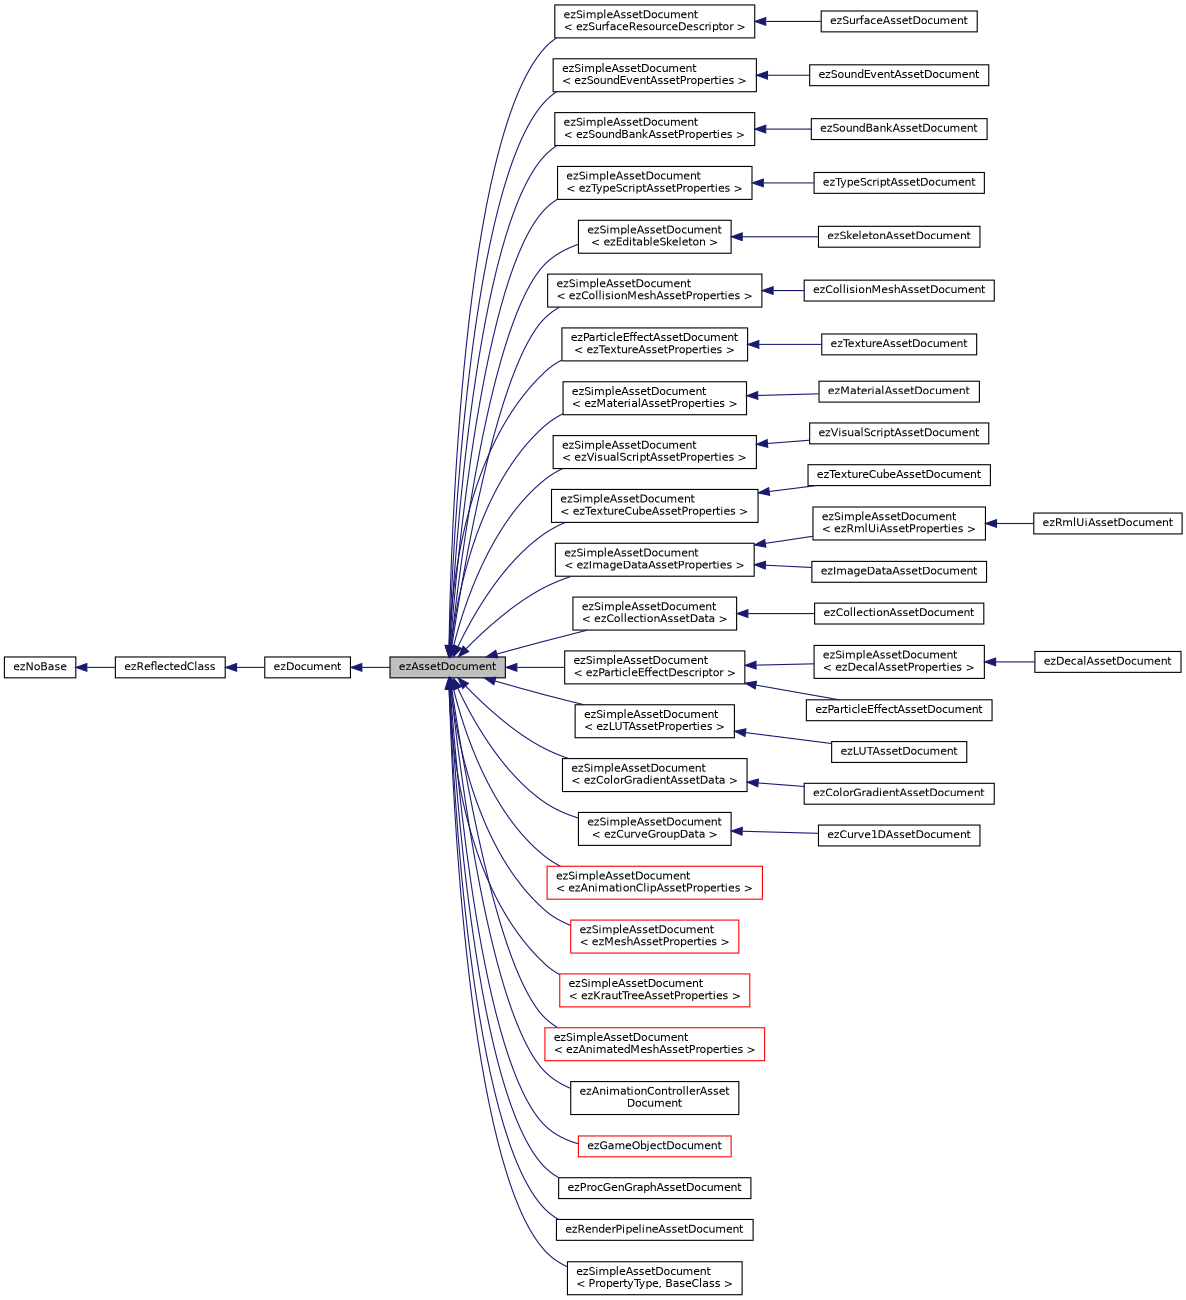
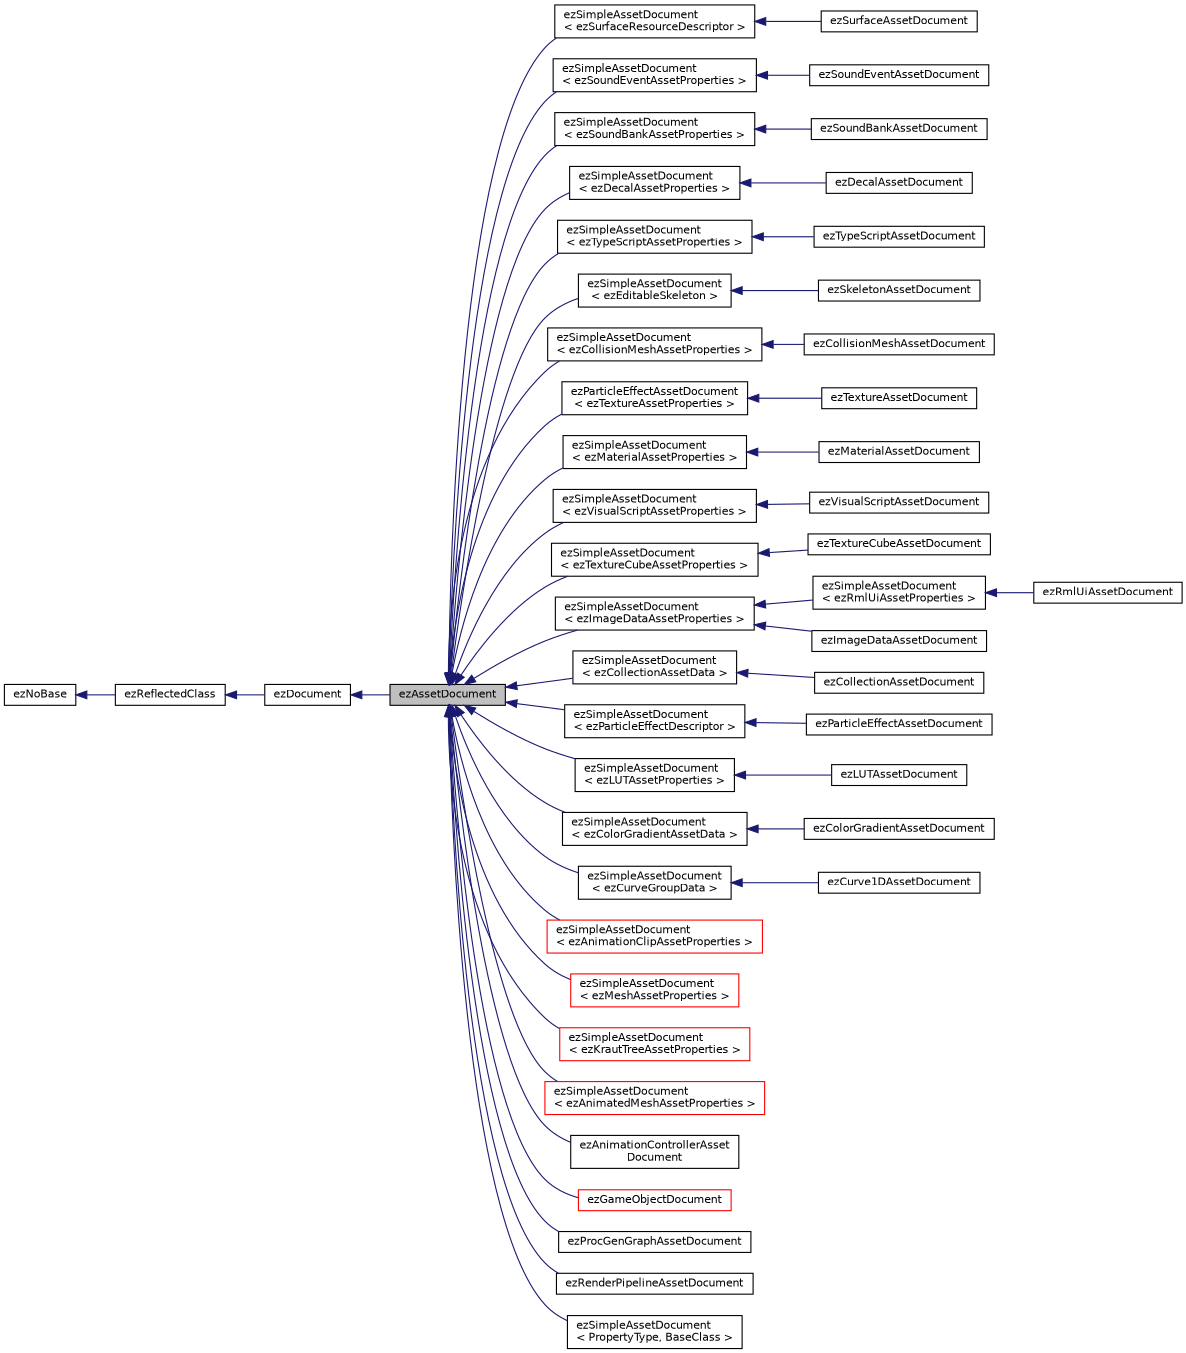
(785, 664) -> (477, 421)
